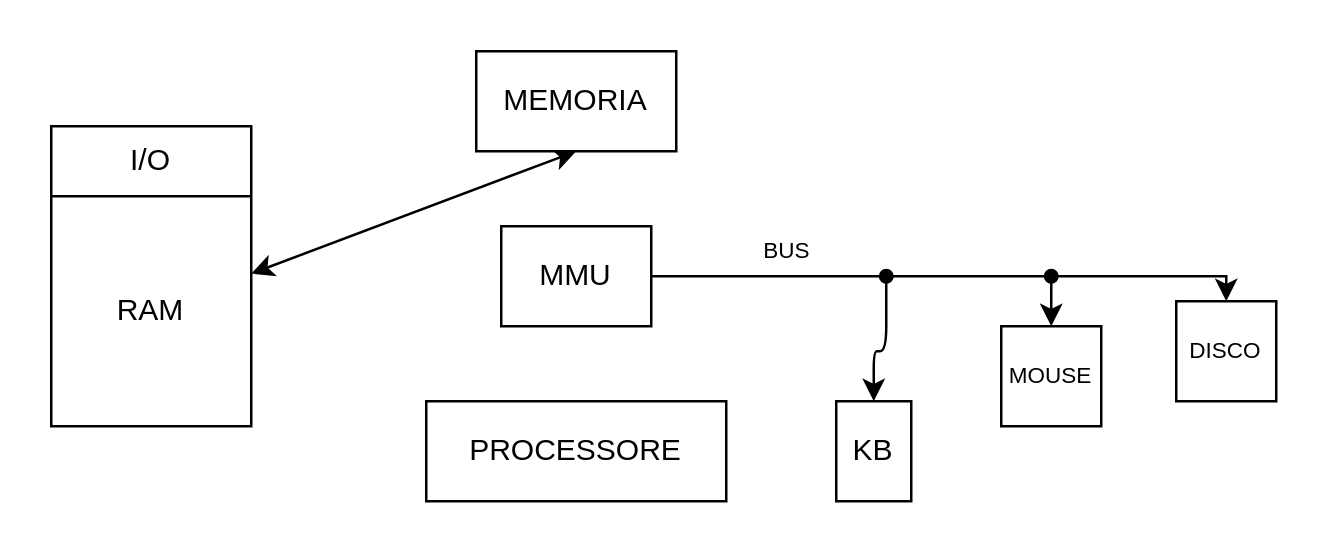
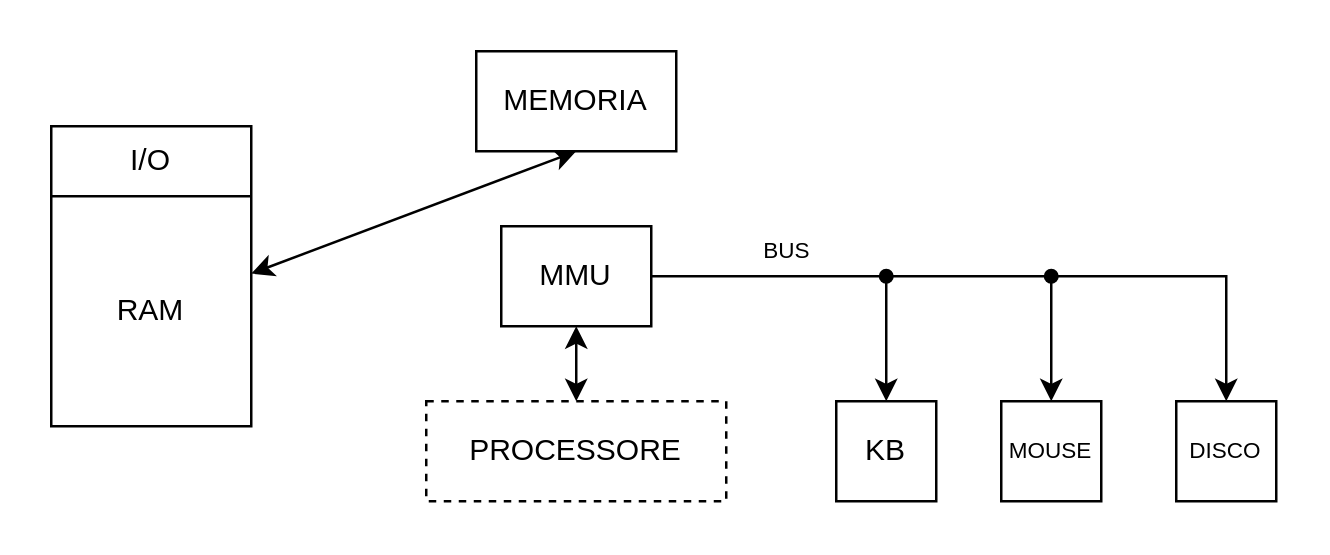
(1226, 351) -> (1226, 451)
none -> (576, 363)
(1051, 376) -> (1051, 451)
(576, 451) -> (576, 451)
(874, 451) -> (886, 451)
